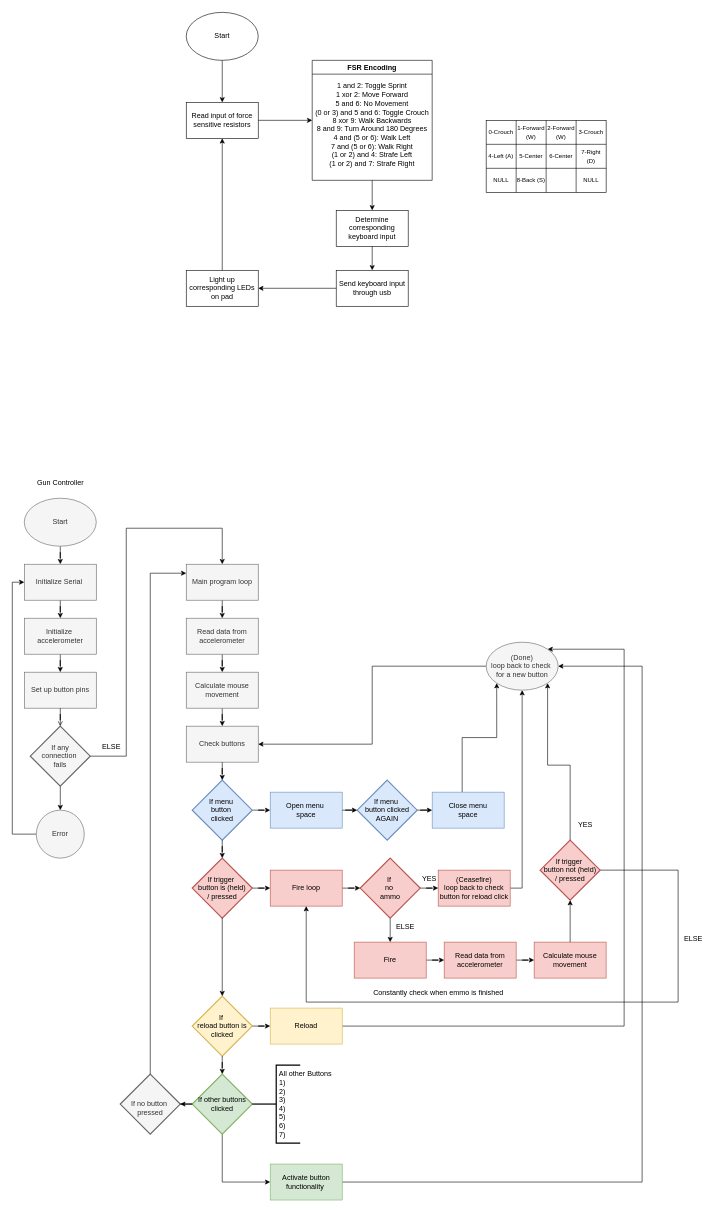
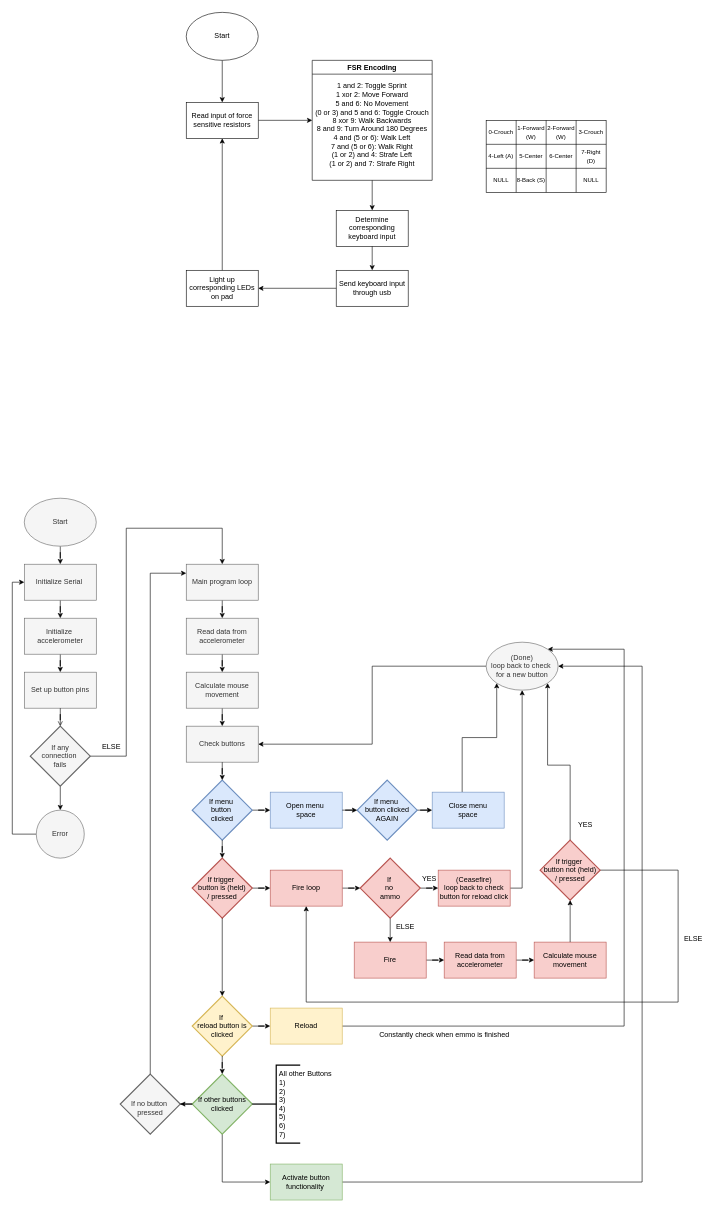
(60, 483) -> none
(438, 993) -> (444, 1035)
